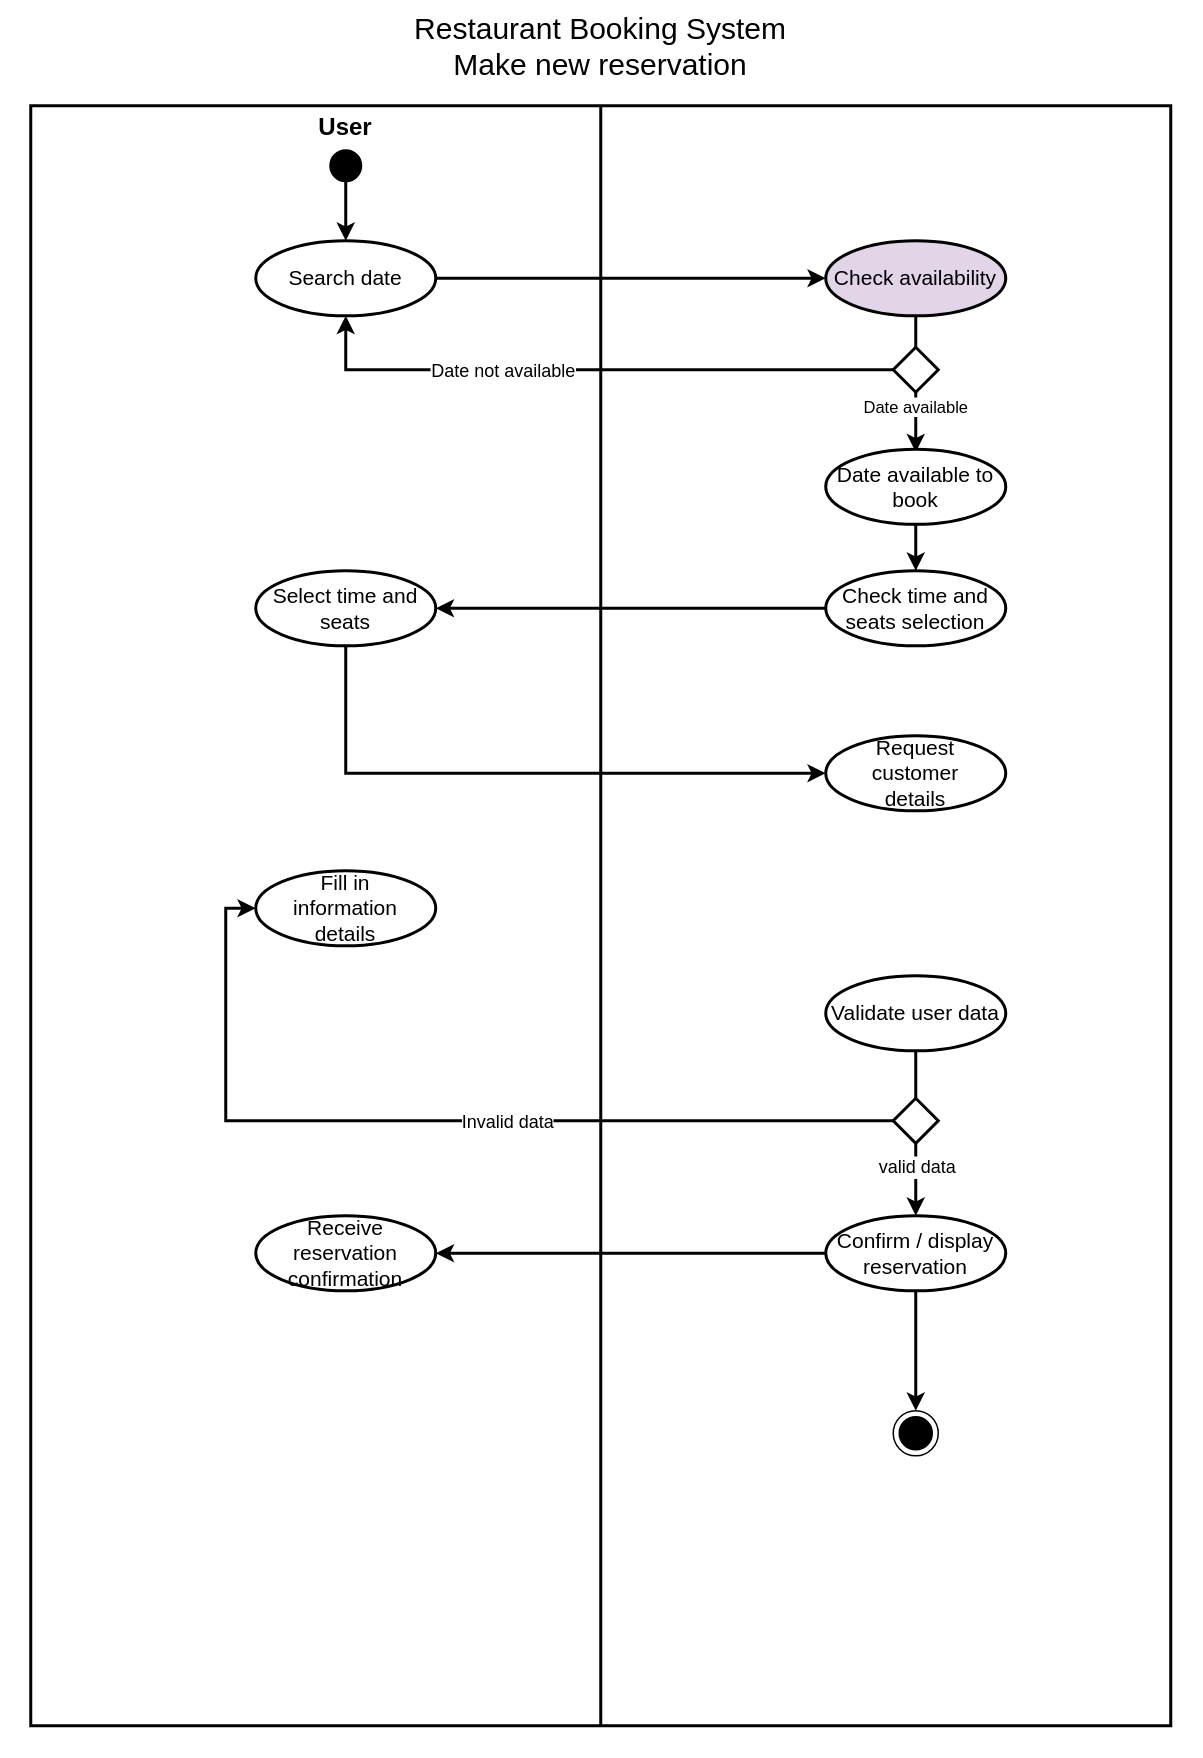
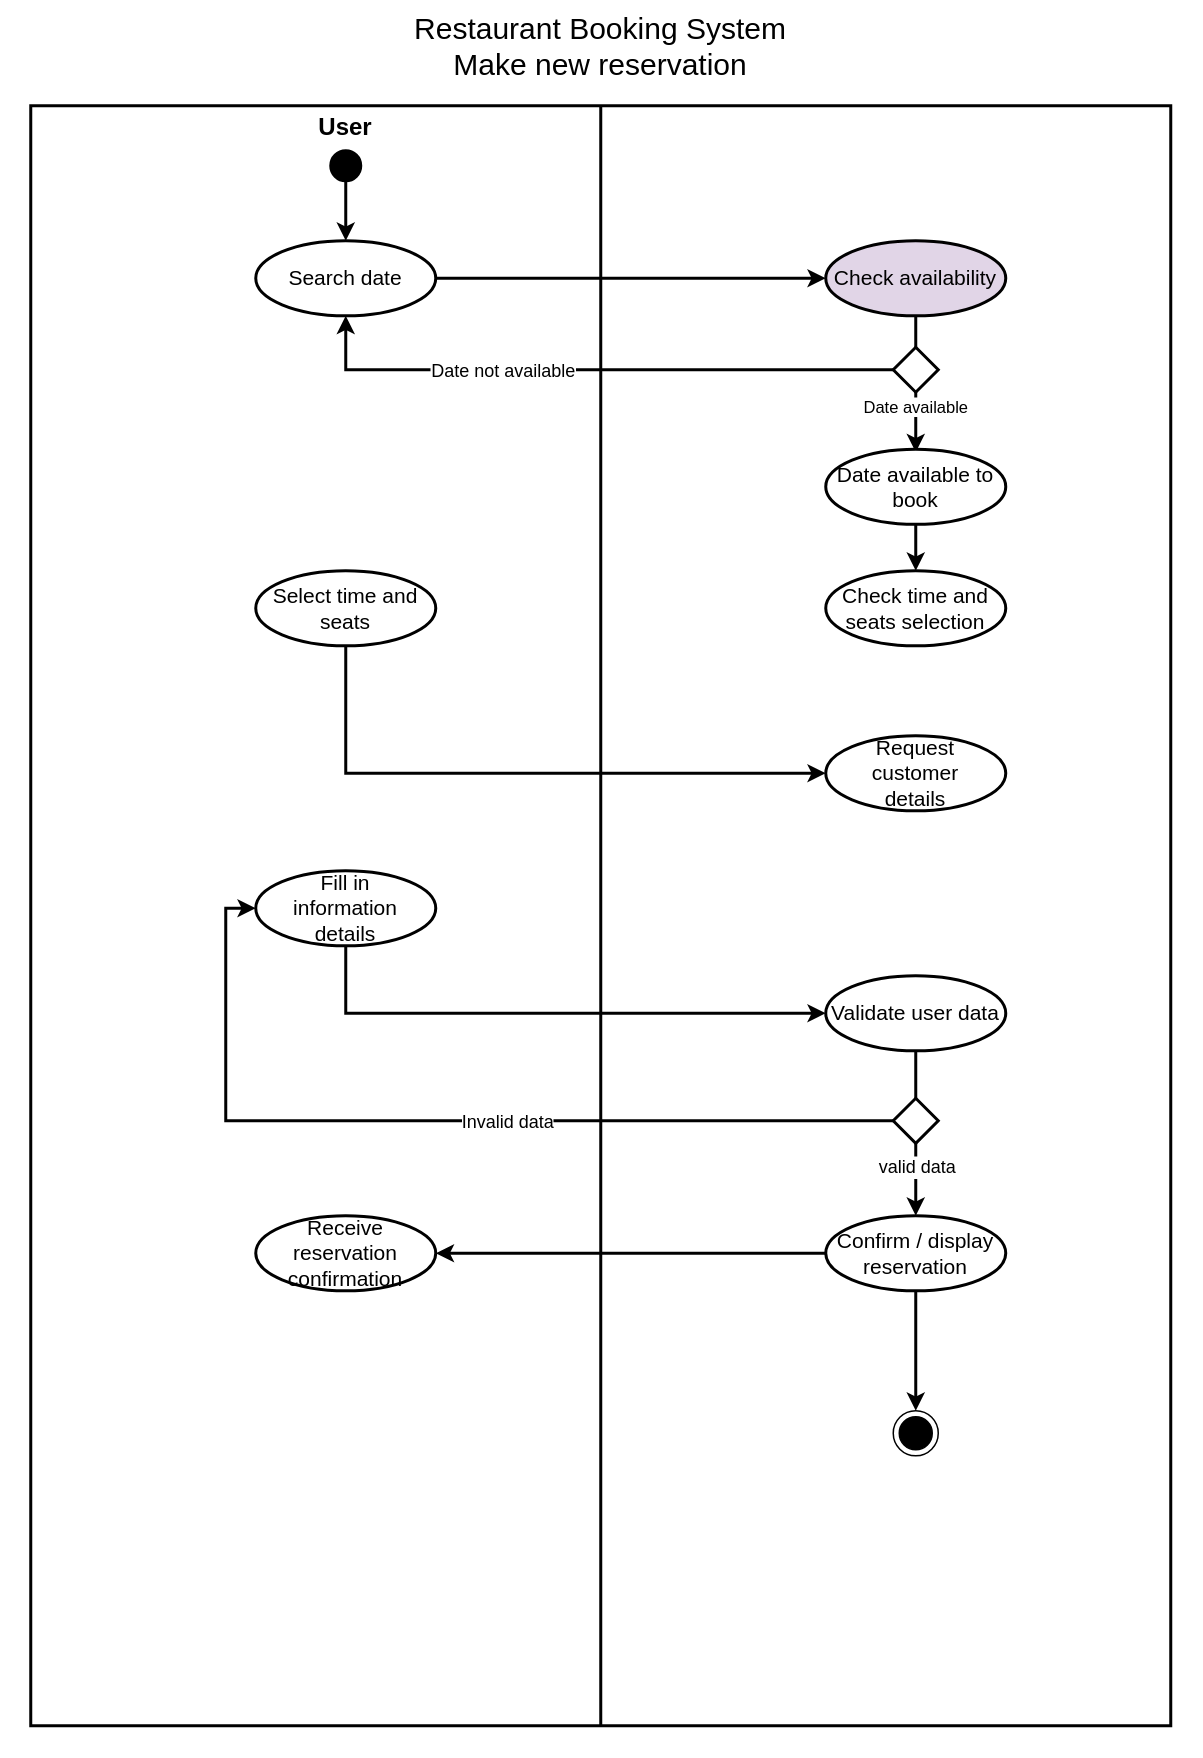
(636, 608) -> none
none -> (546, 1013)
